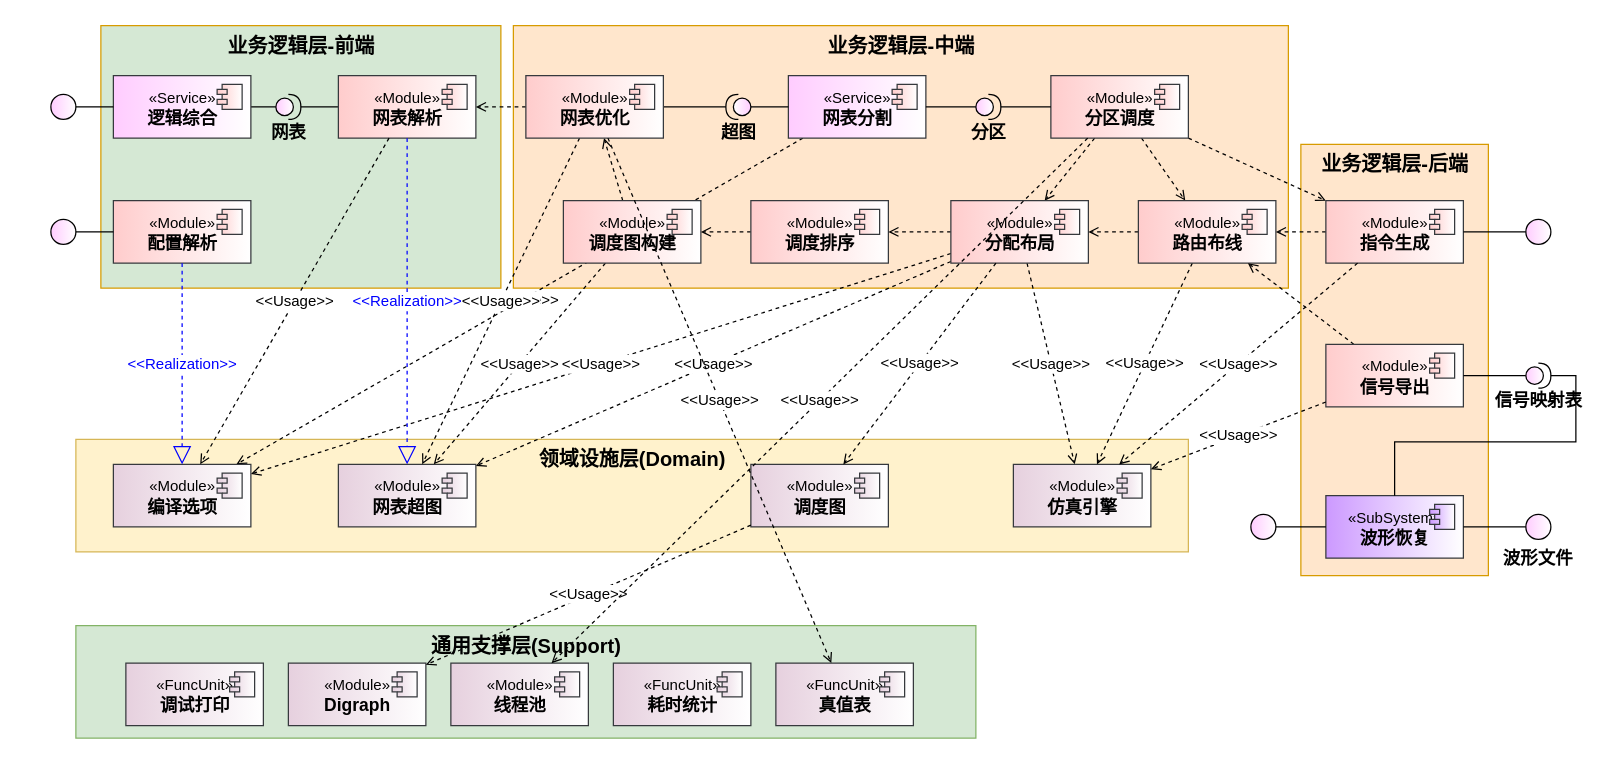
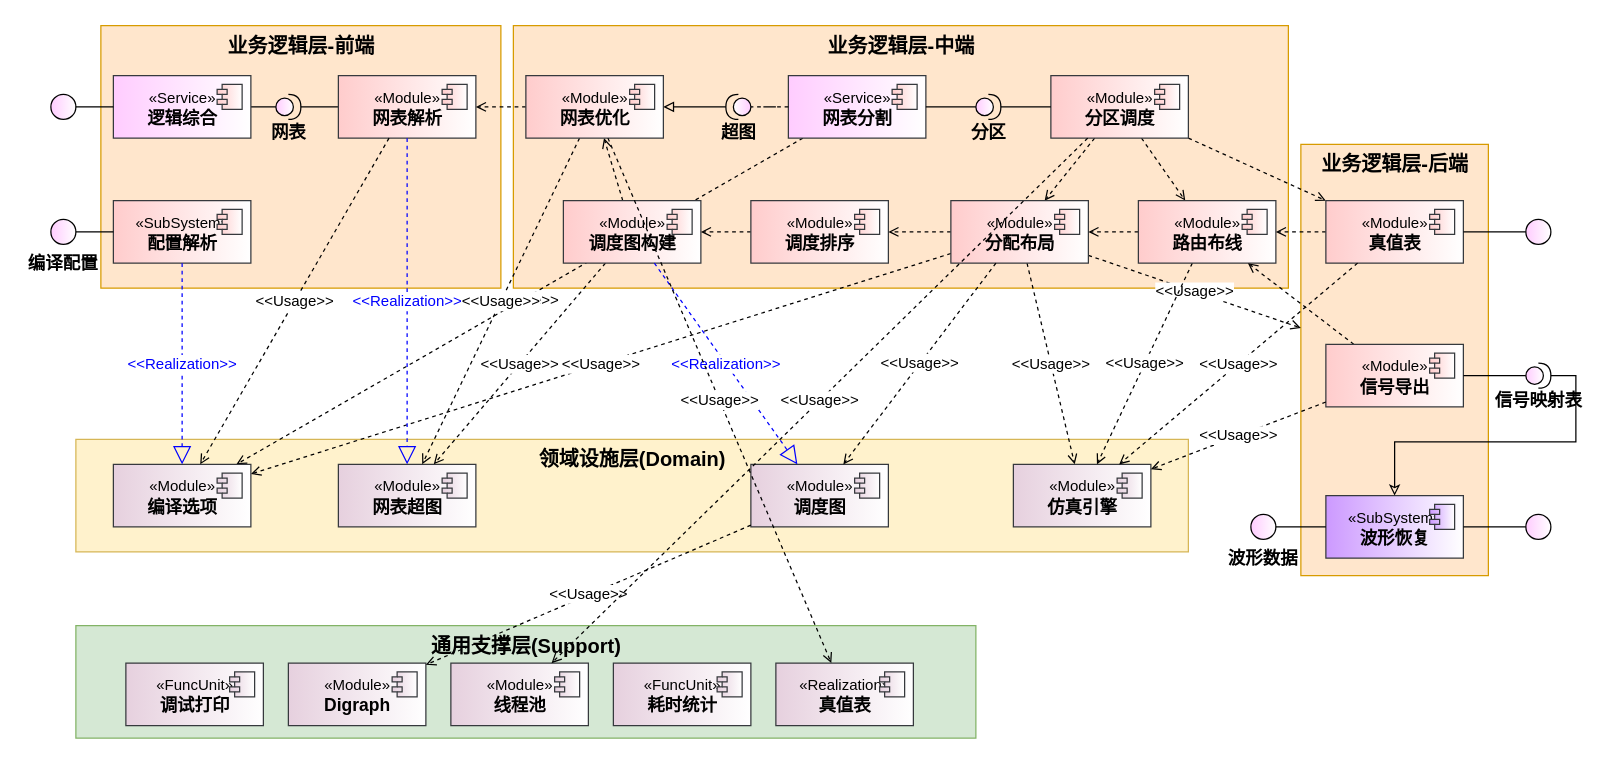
(670, 107) -> (674, 107)
(780, 107) -> (780, 107)
(301, 157) -> (301, 157)
(183, 232) -> (183, 232)
(1395, 232) -> (1395, 232)
none -> (63, 263)
(841, 309) -> (1259, 314)
none -> (709, 341)
(1394, 489) -> (1394, 486)
none -> (1263, 558)
(1538, 558) -> none
(845, 694) -> (845, 694)
